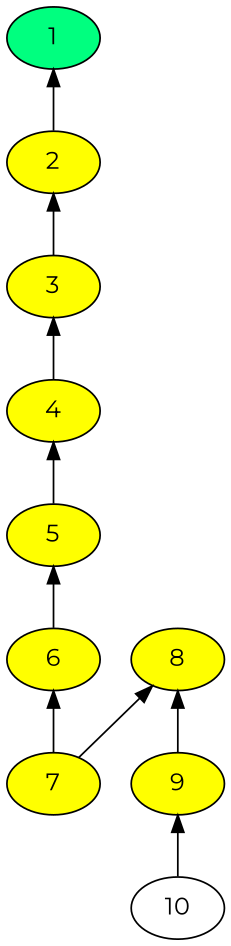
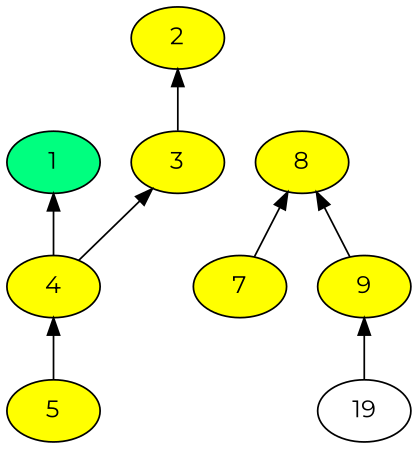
(54, 109) -> (54, 233)
(54, 659) -> none
(178, 908) -> (364, 411)
